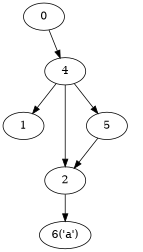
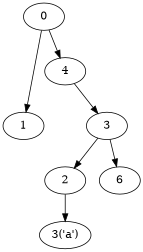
(47, 96) -> (34, 67)
(65, 122) -> none
(107, 126) -> (107, 126)
none -> (120, 180)
(65, 235) -> (65, 235)
